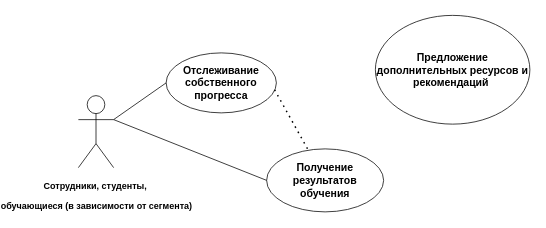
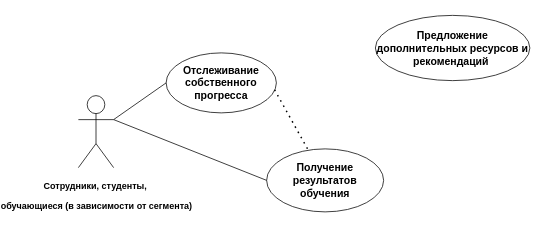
(453, 70) -> (453, 48)
